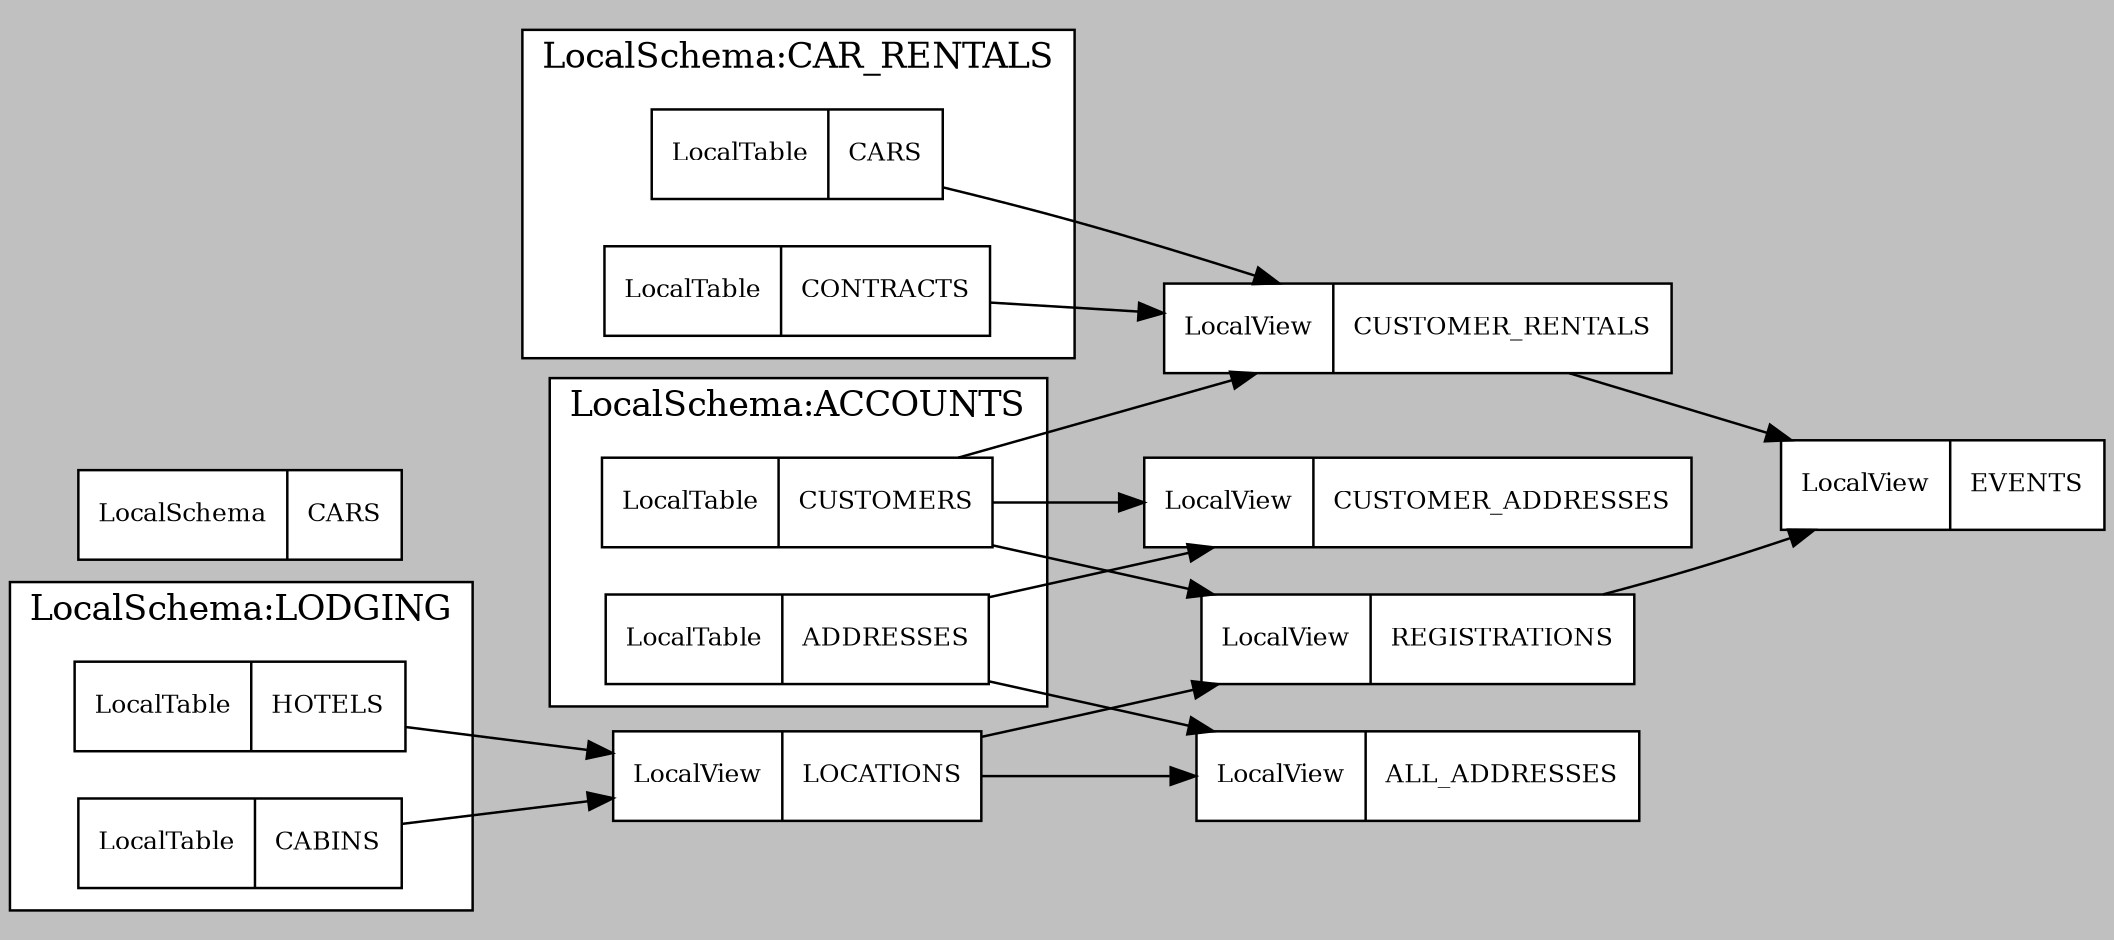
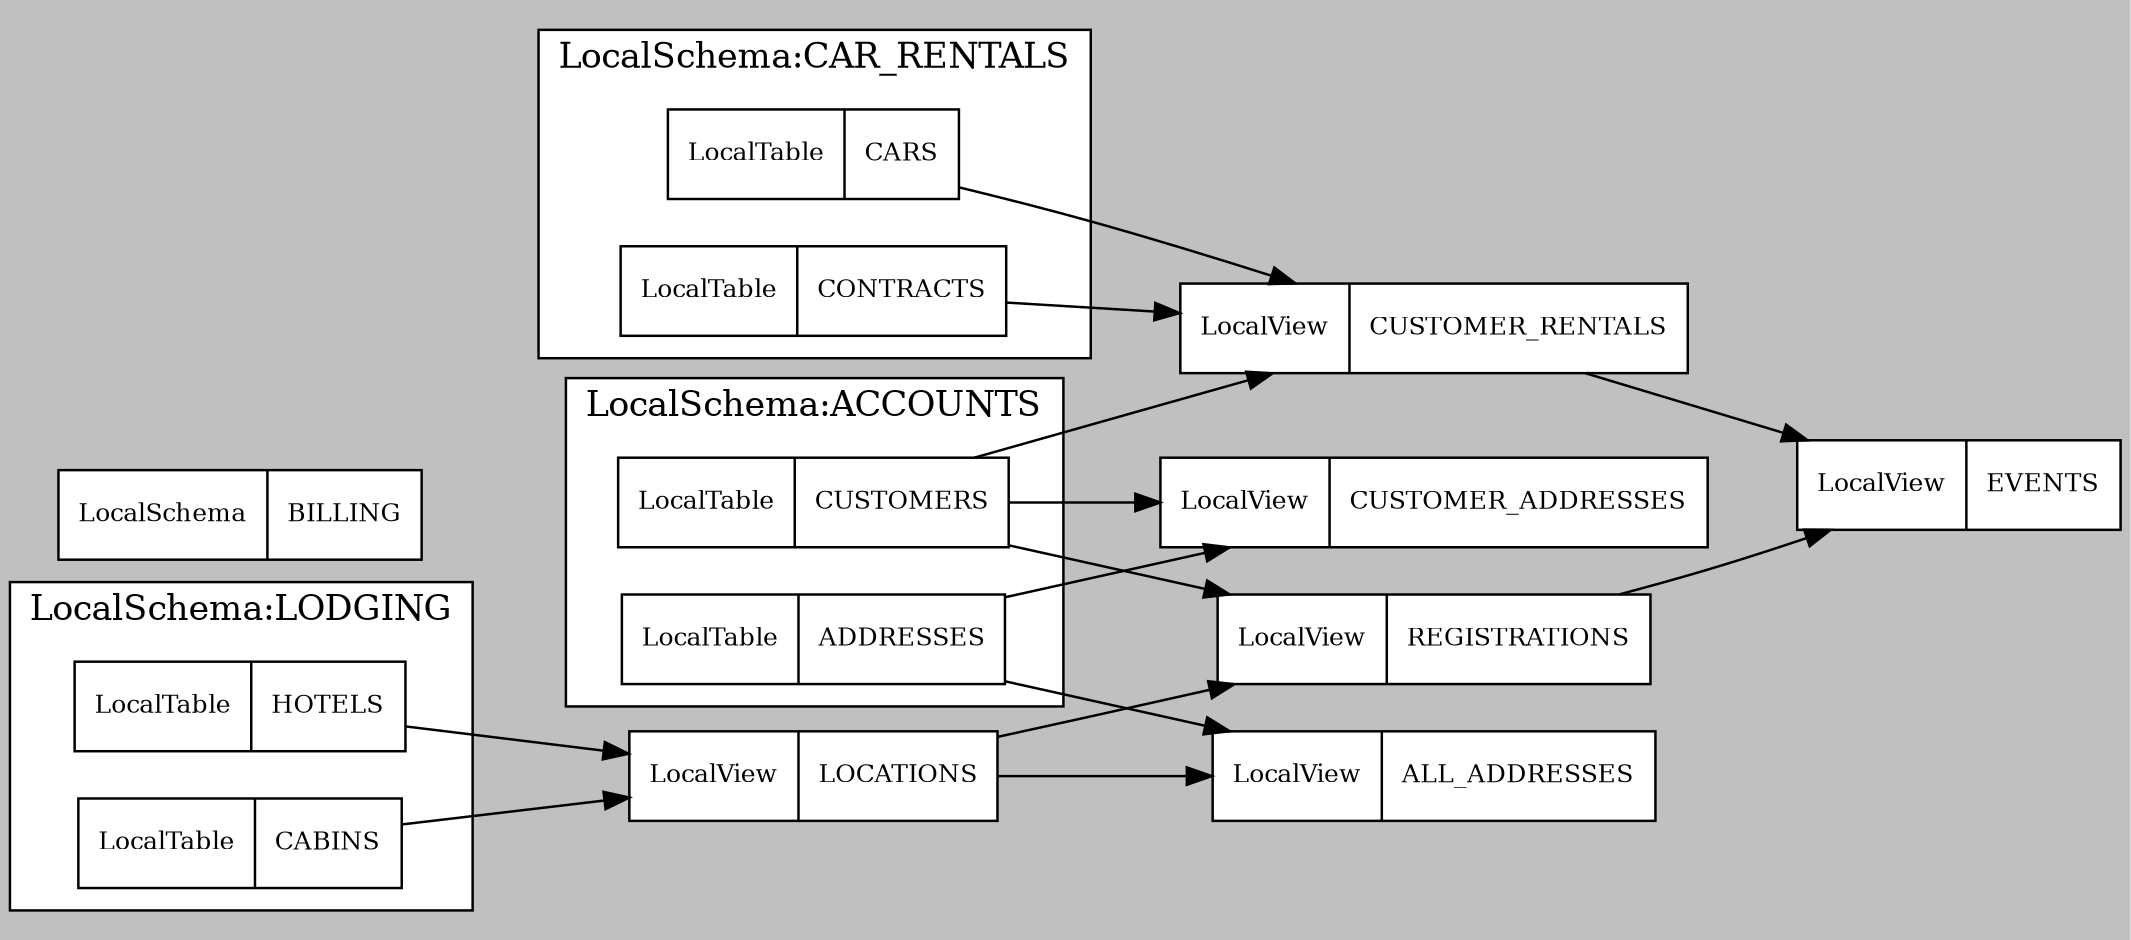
(345, 514) -> (345, 514)
